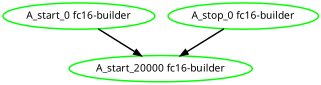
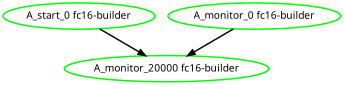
(243, 16) -> (254, 16)
(161, 69) -> (167, 69)
